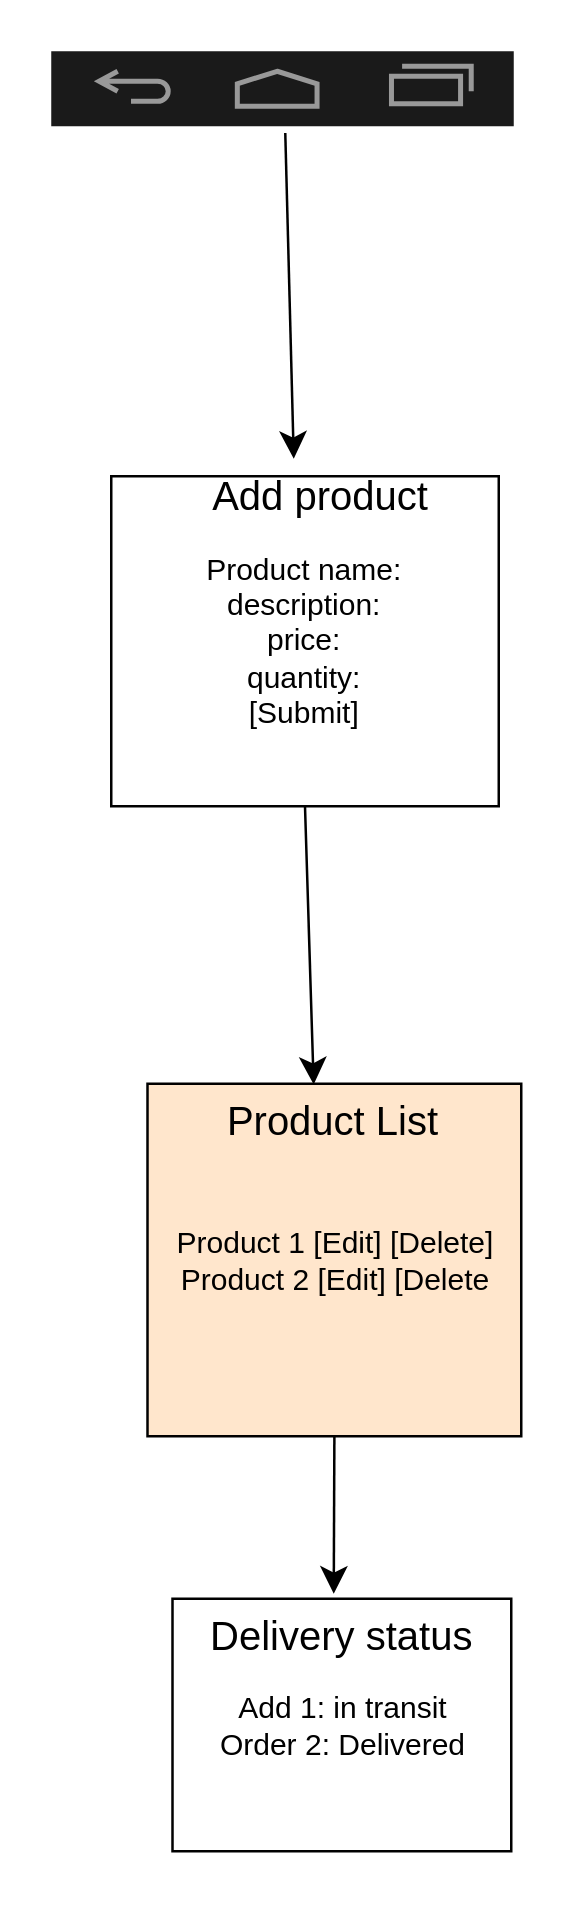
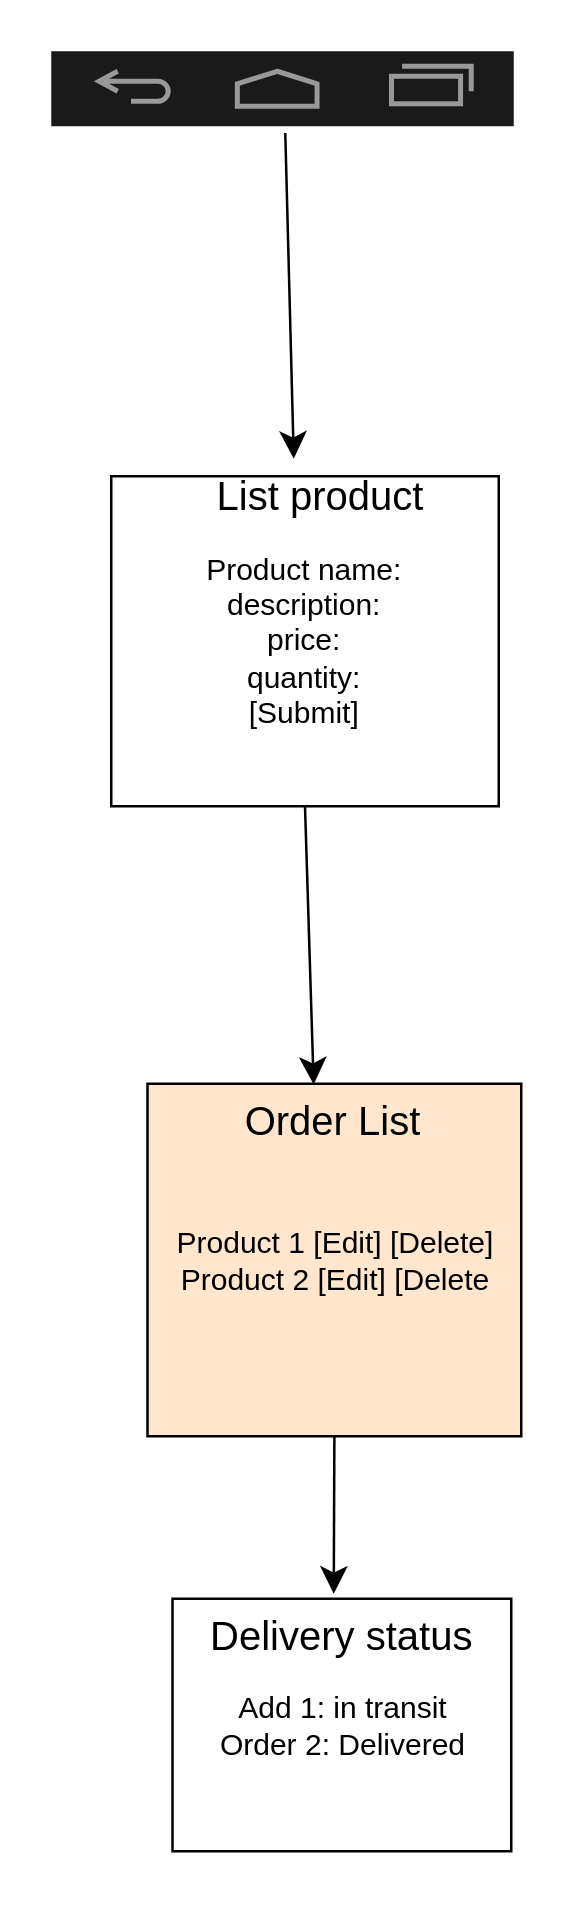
(321, 496) -> (321, 496)
(334, 1121) -> (334, 1121)
